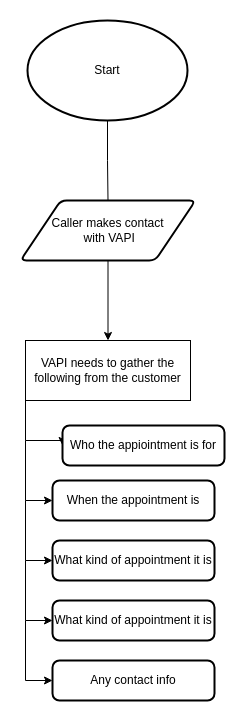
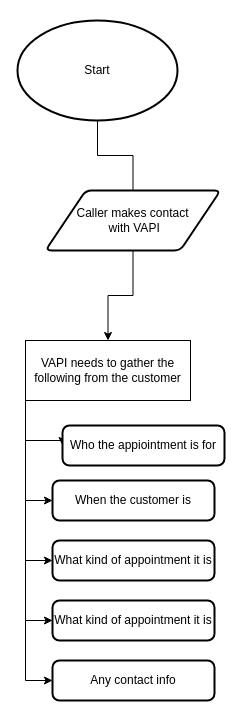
(108, 71) -> (98, 71)
(108, 231) -> (133, 221)
(134, 501) -> (134, 501)
